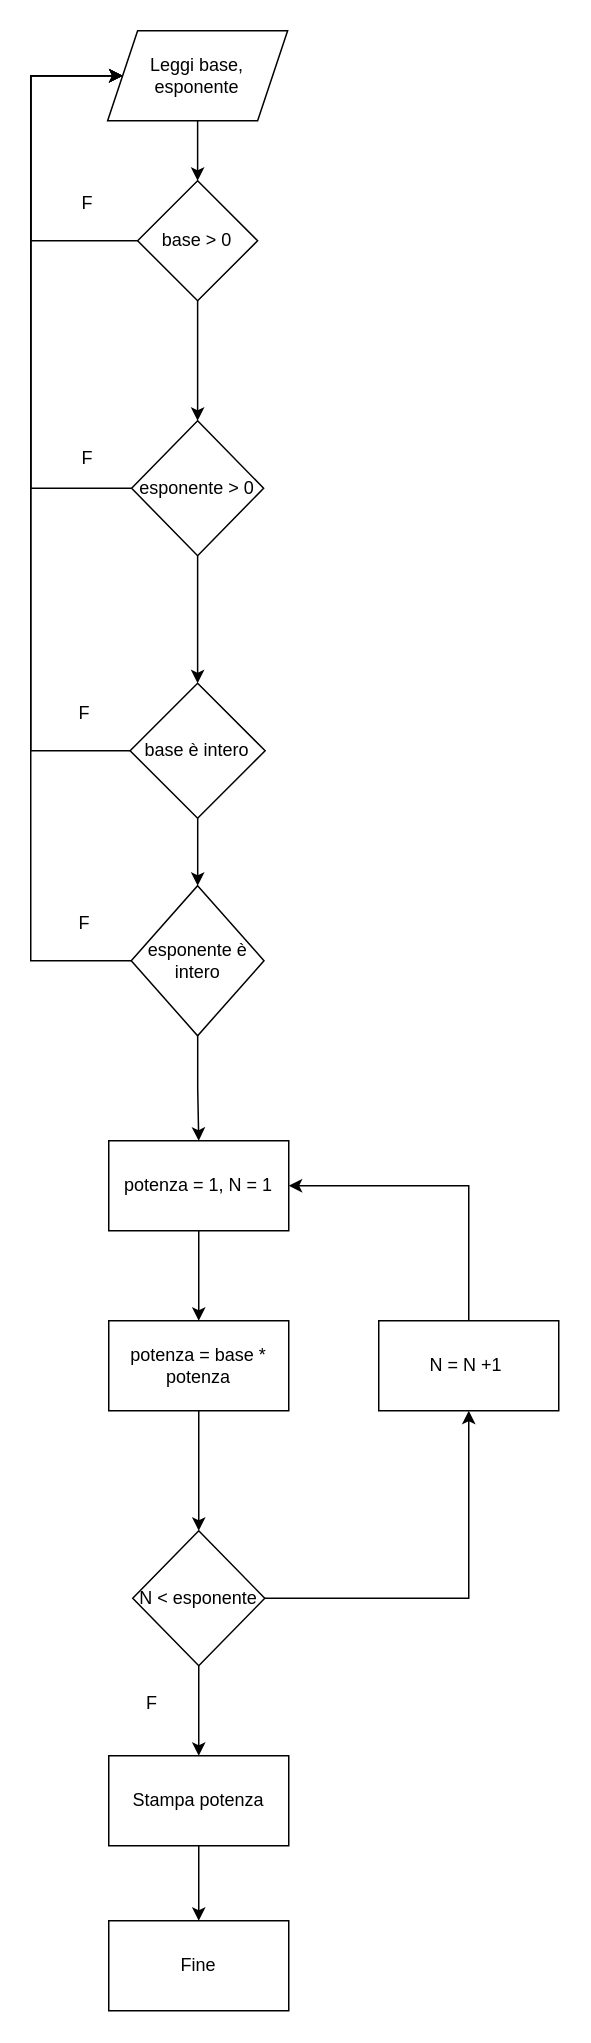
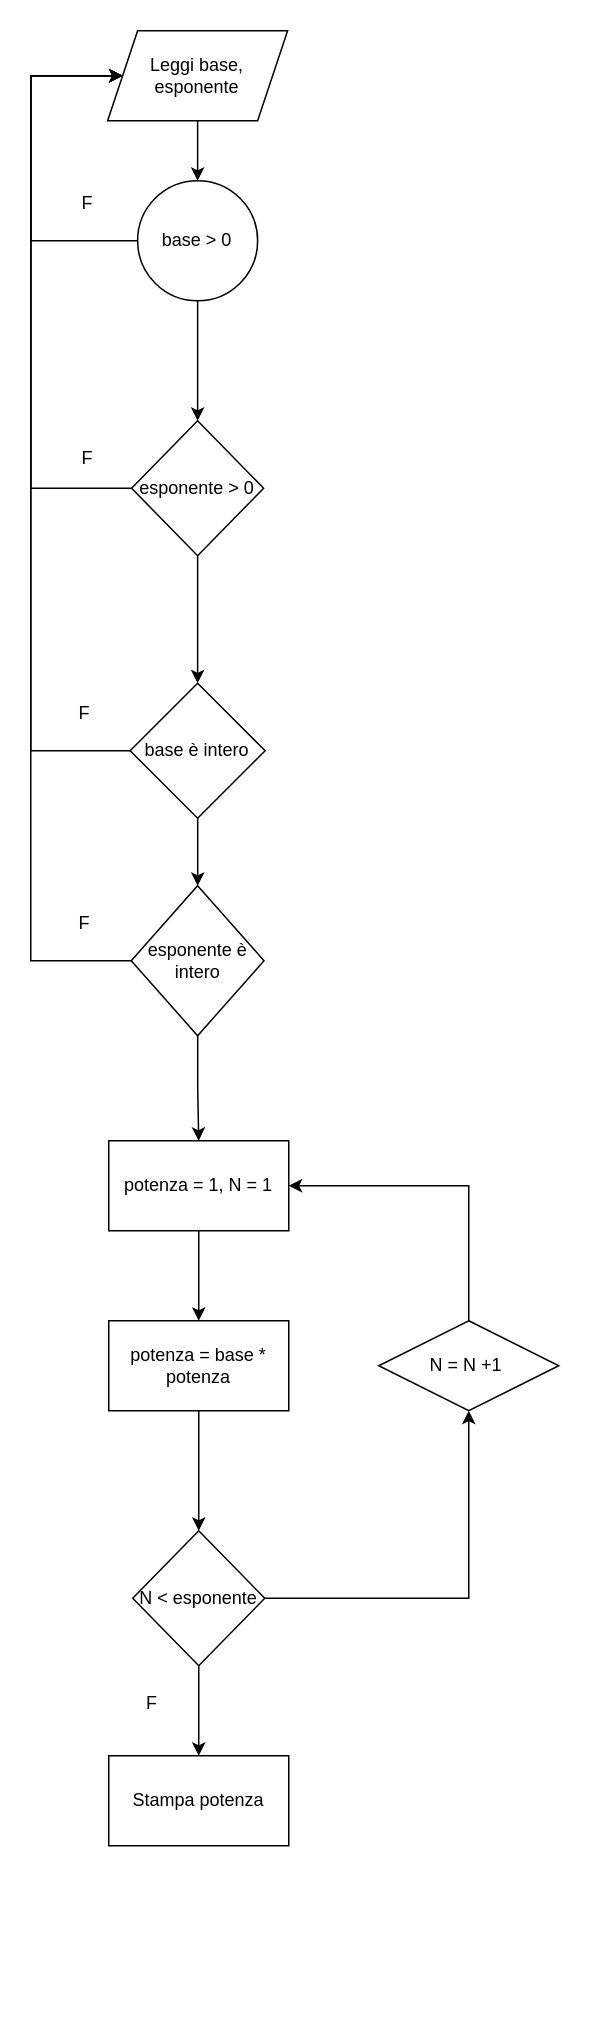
(198, 241) -> (198, 241)
(469, 1366) -> (469, 1366)
(199, 1878) -> none
(199, 1966) -> none
